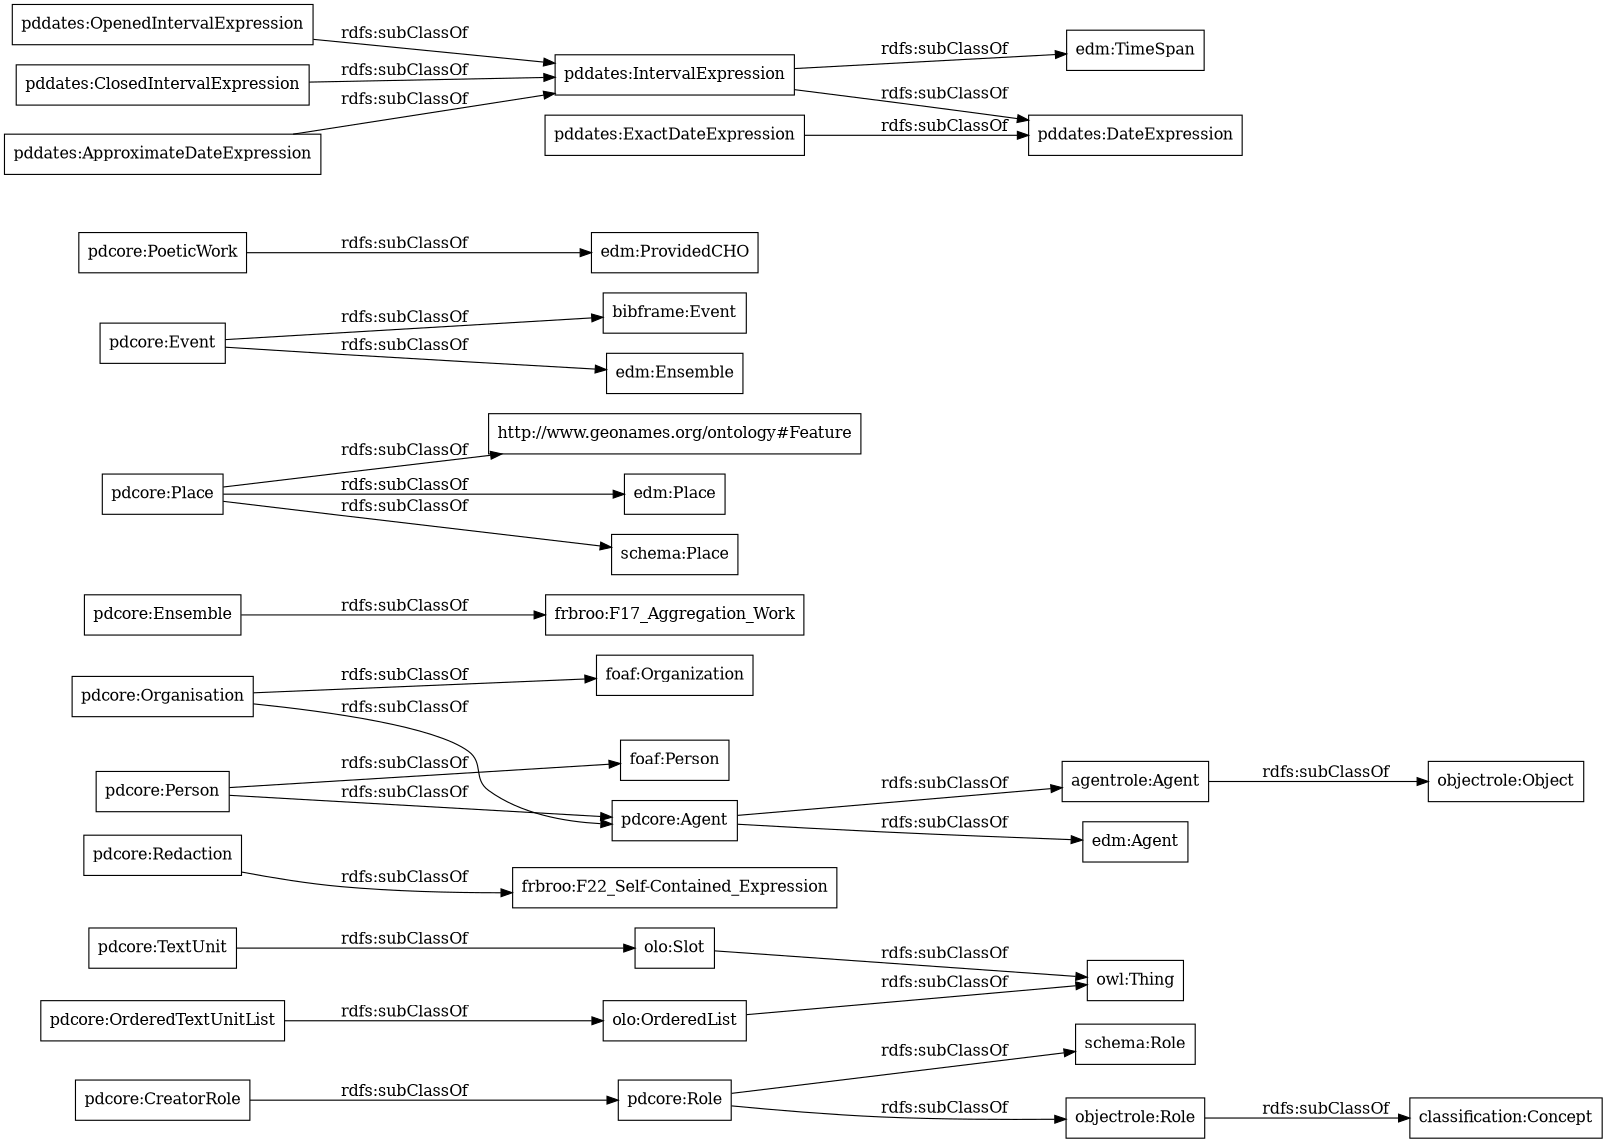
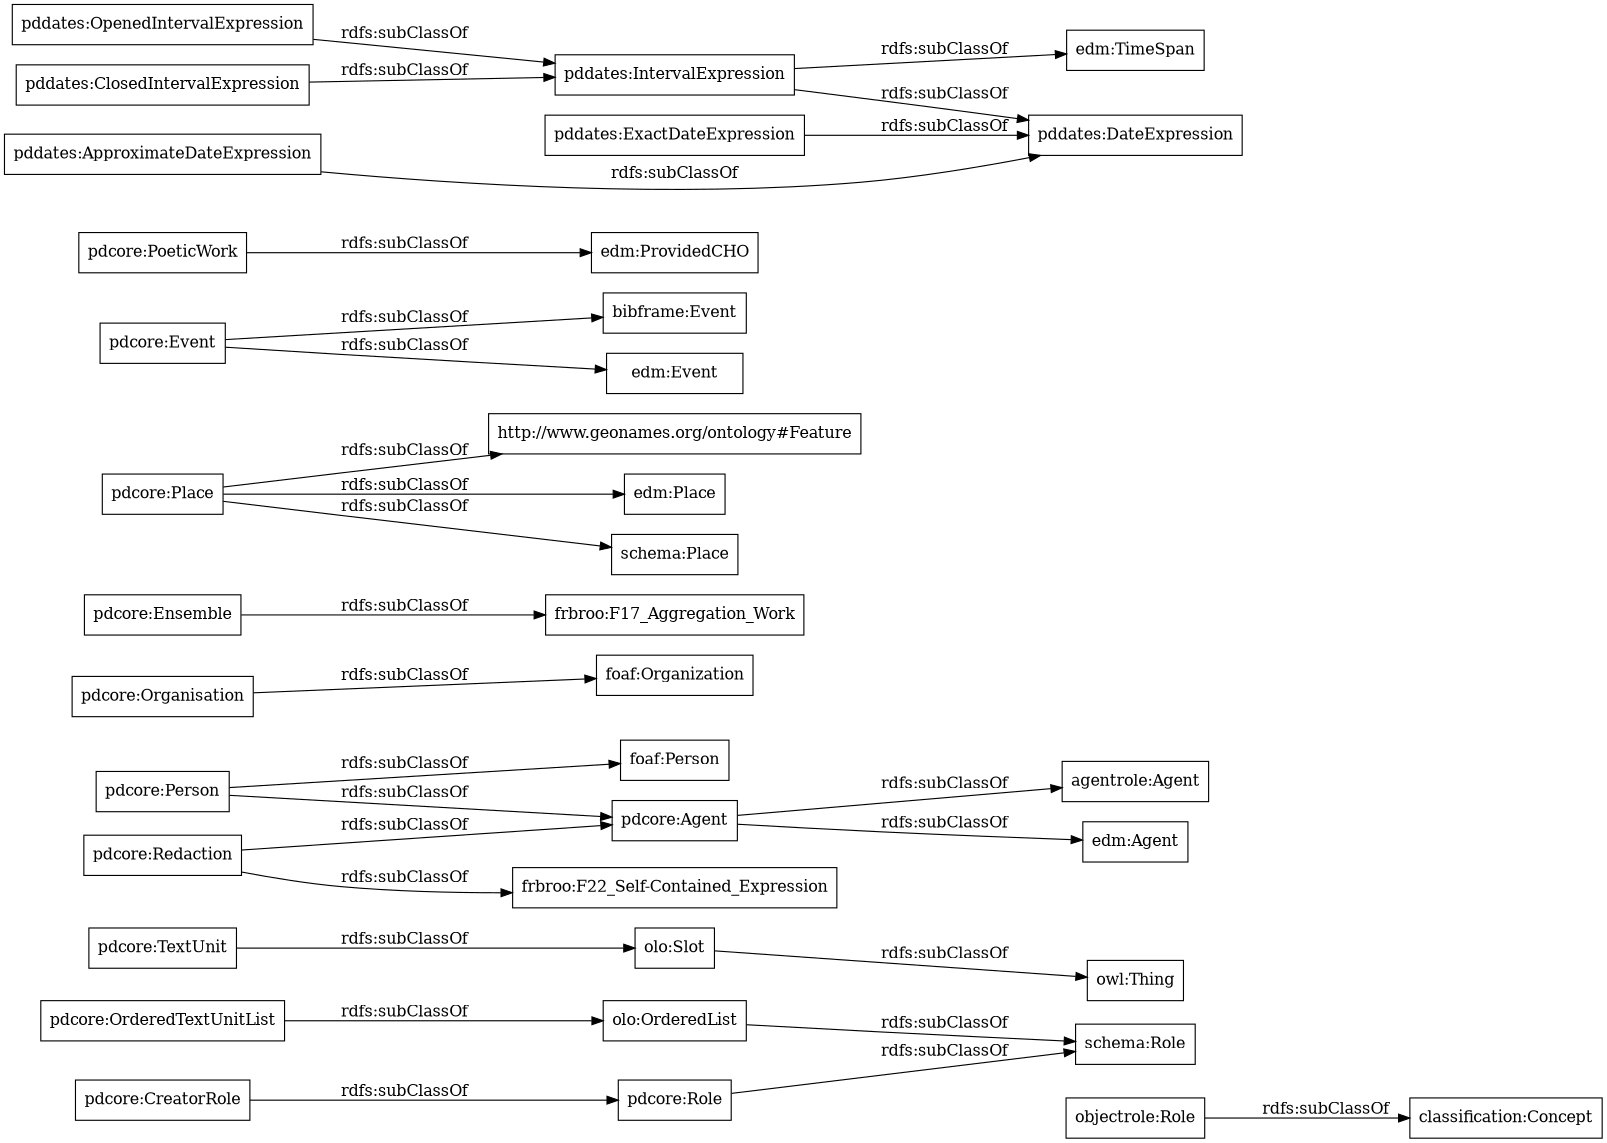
(418, 115) -> (676, 189)
(675, 373) -> (675, 373)
(442, 739) -> (421, 838)
(1506, 782) -> none
(911, 1000) -> (905, 1033)
(893, 1117) -> none
